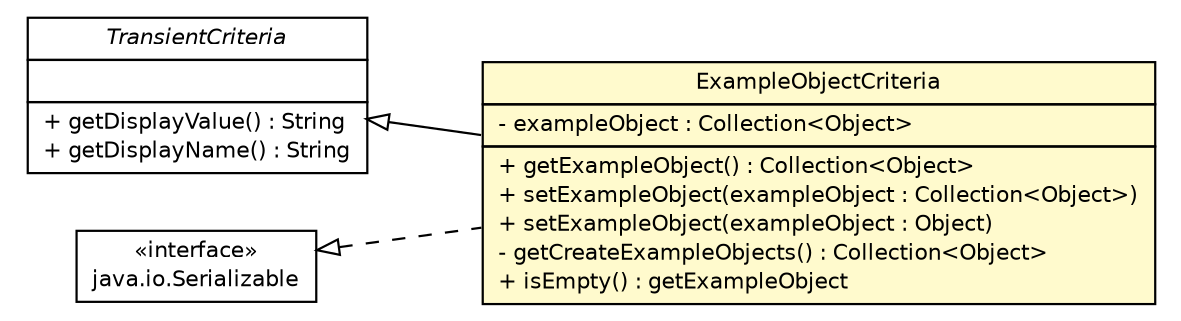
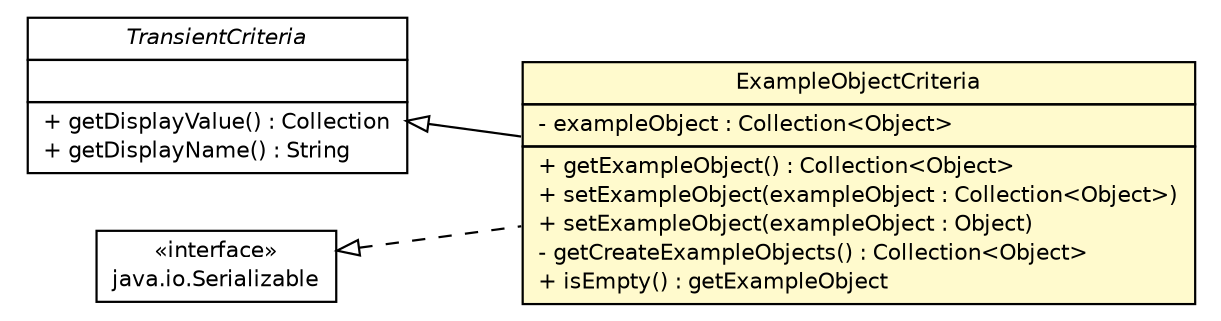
(194, 122) -> (218, 122)
